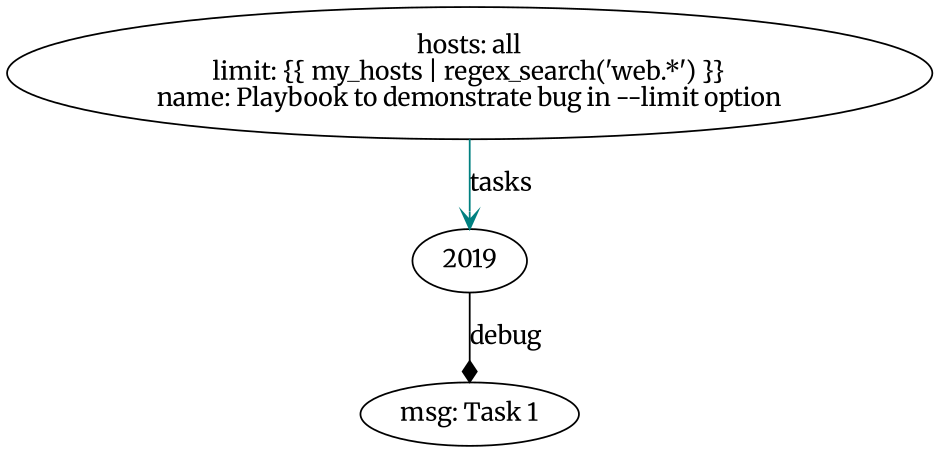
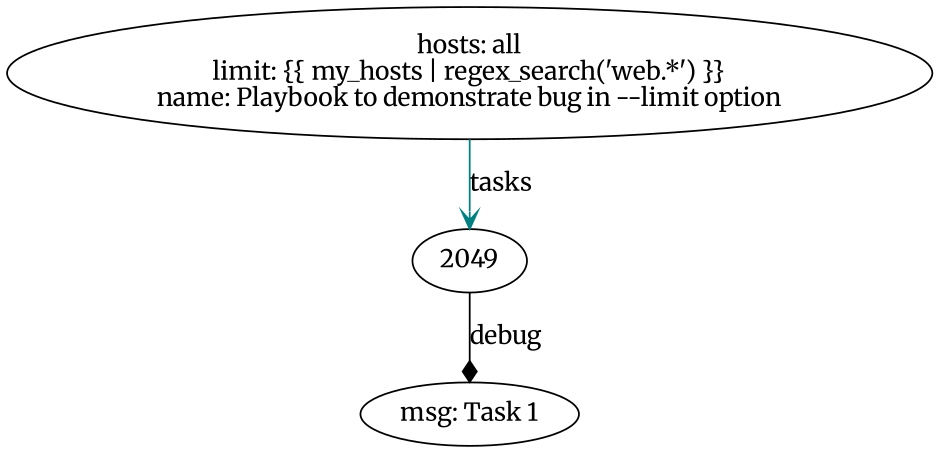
(470, 261) -> (470, 261)
